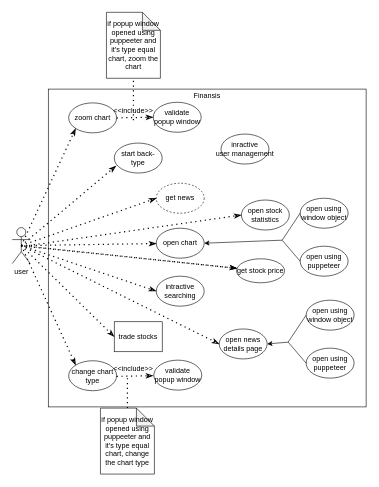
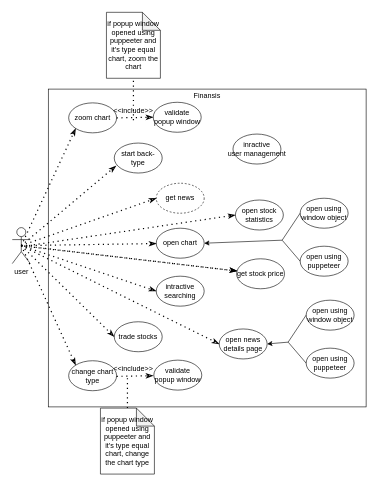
(245, 149) -> (257, 149)
(266, 215) -> (260, 215)
(261, 271) -> (261, 274)
(138, 337) -> (138, 337)
